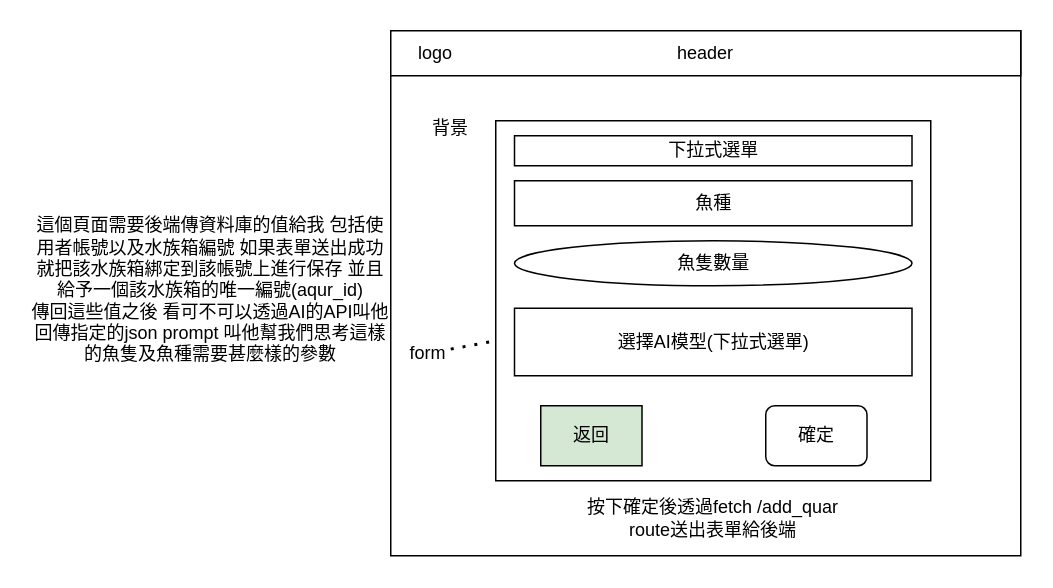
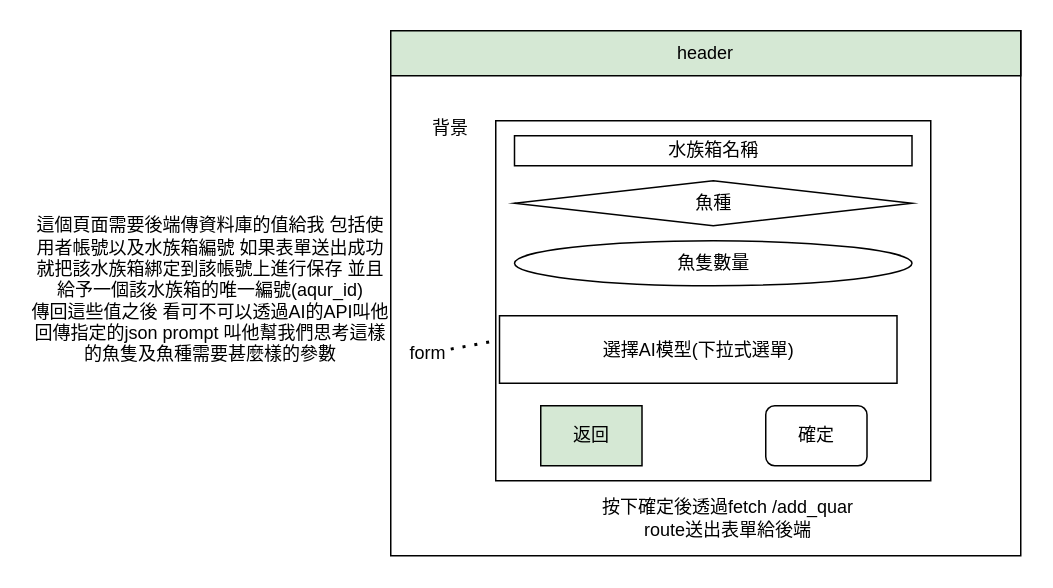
(436, 53) -> none
(706, 53) -> (706, 53)
(714, 151) -> (714, 151)
(713, 203) -> (713, 203)
(713, 342) -> (698, 350)
(713, 518) -> (728, 518)
